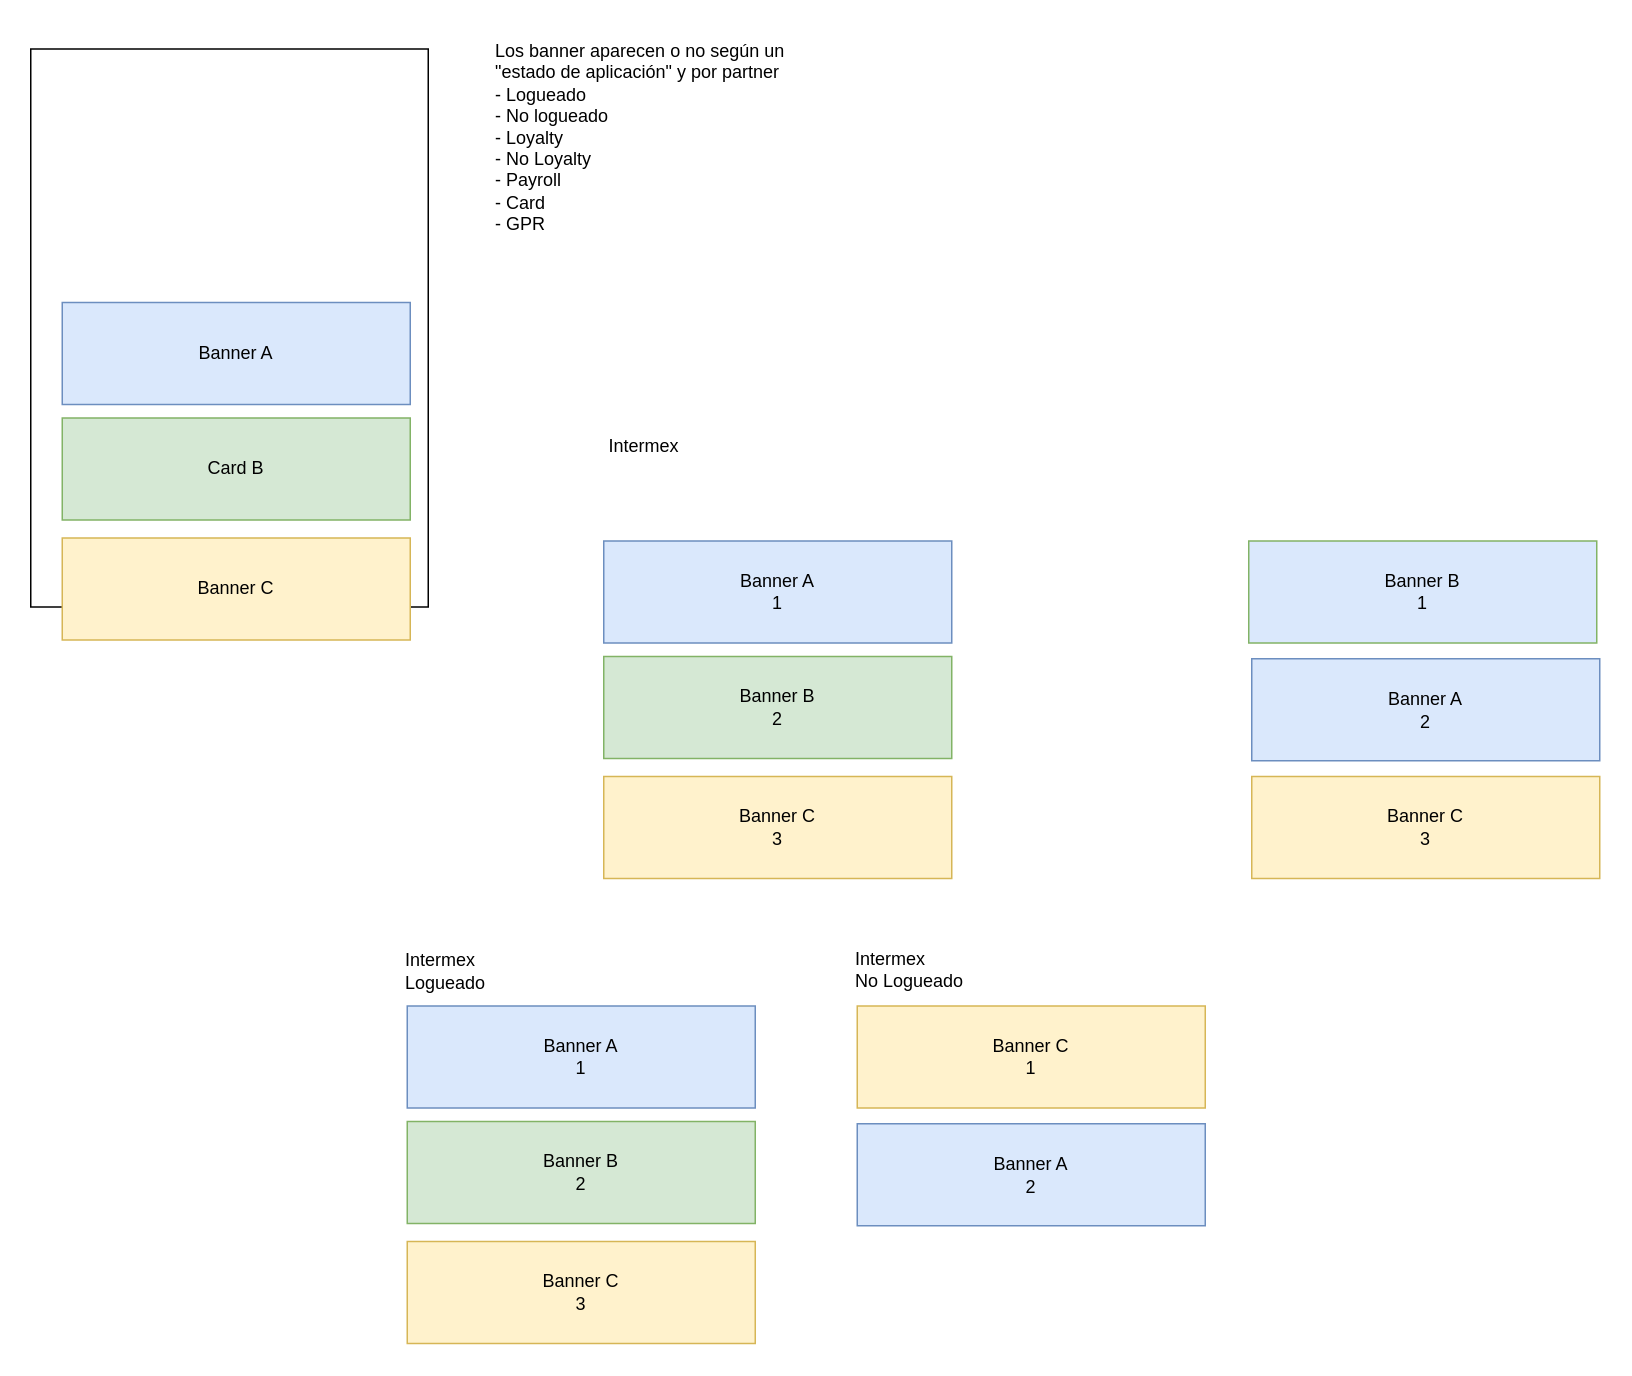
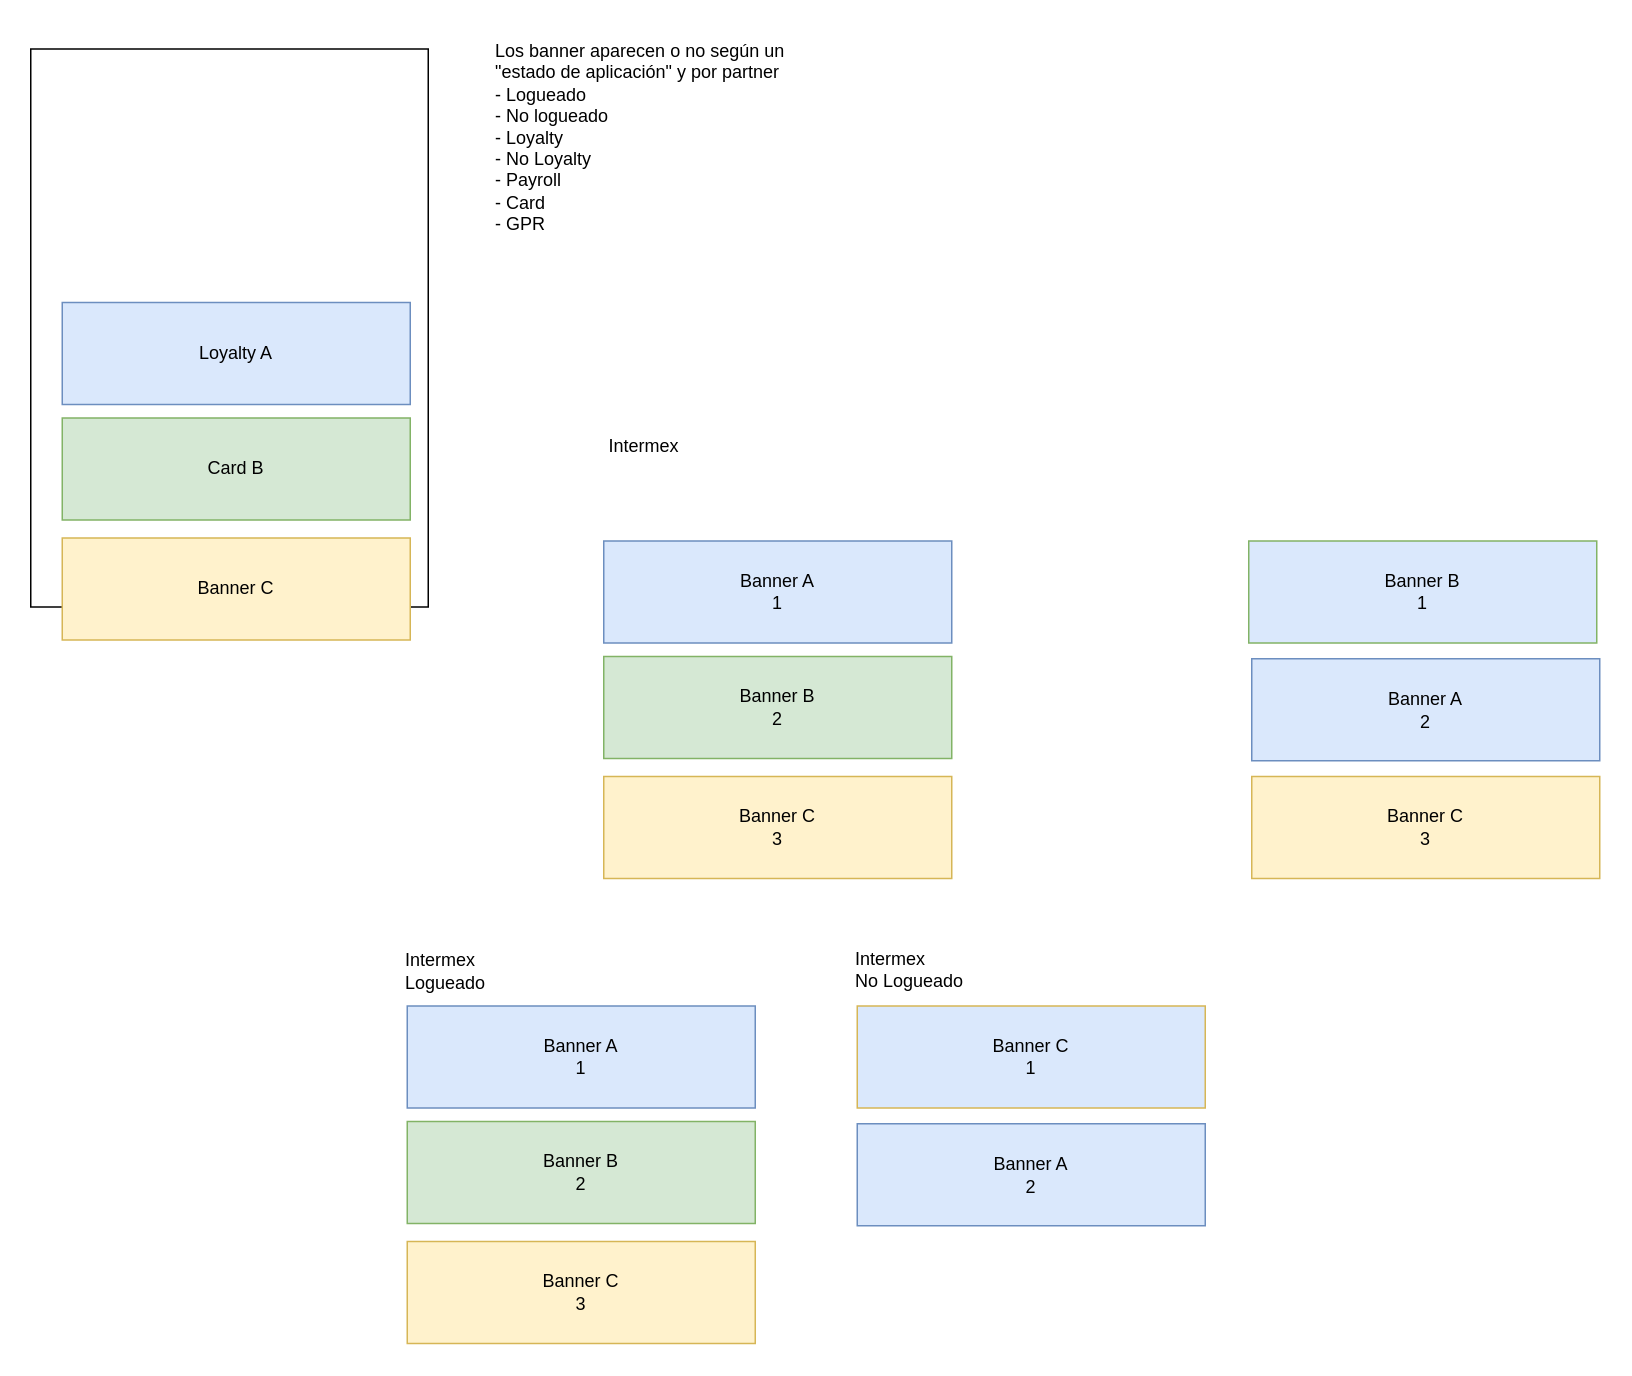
(236, 353) -> (236, 353)
(1031, 1057) -> (1031, 1057)
